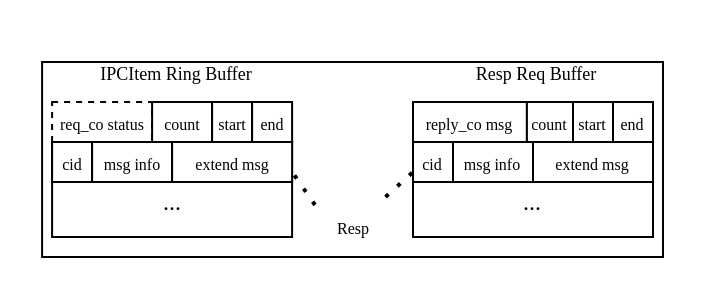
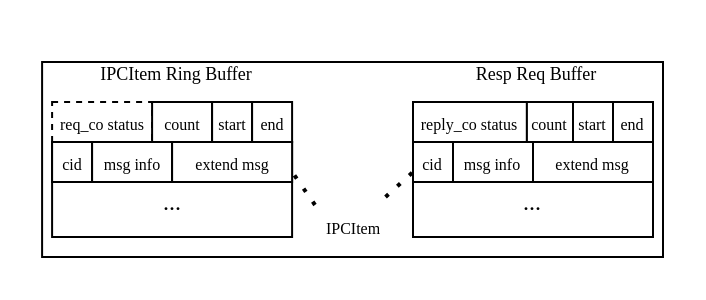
(470, 123) -> (470, 123)
(354, 227) -> (354, 227)
